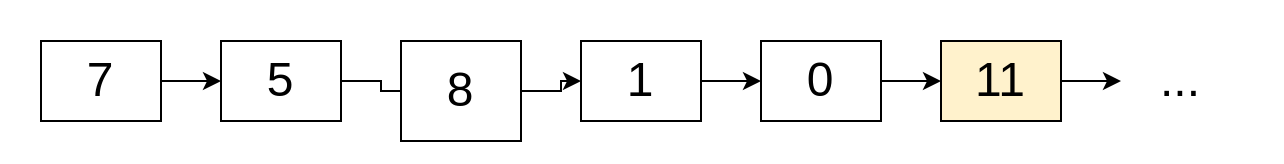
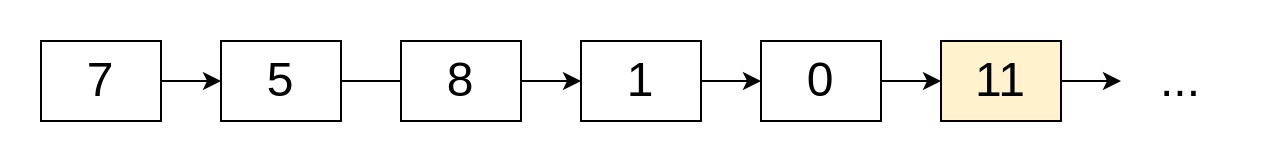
(461, 91) -> (461, 81)
